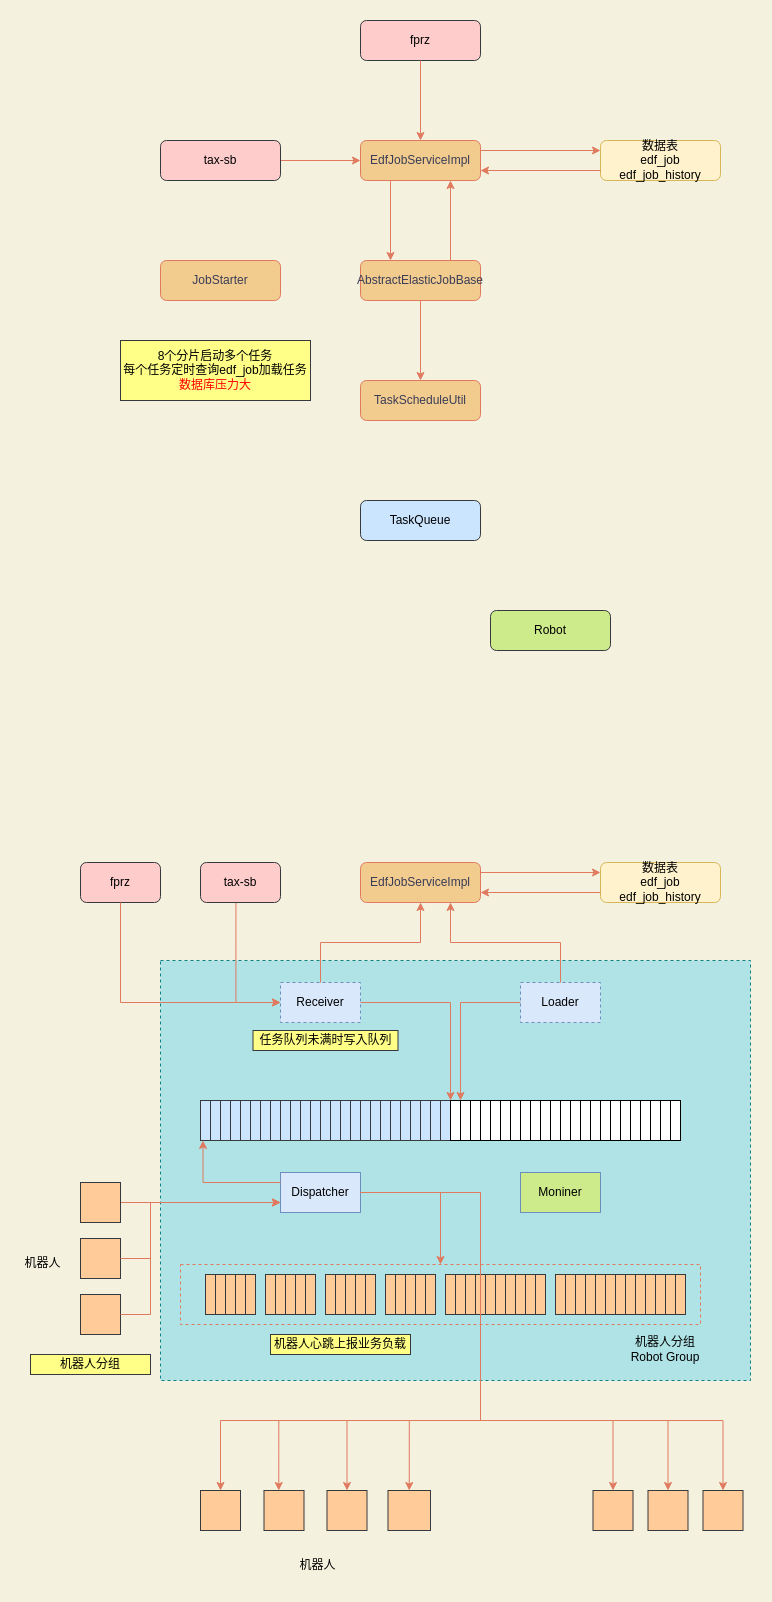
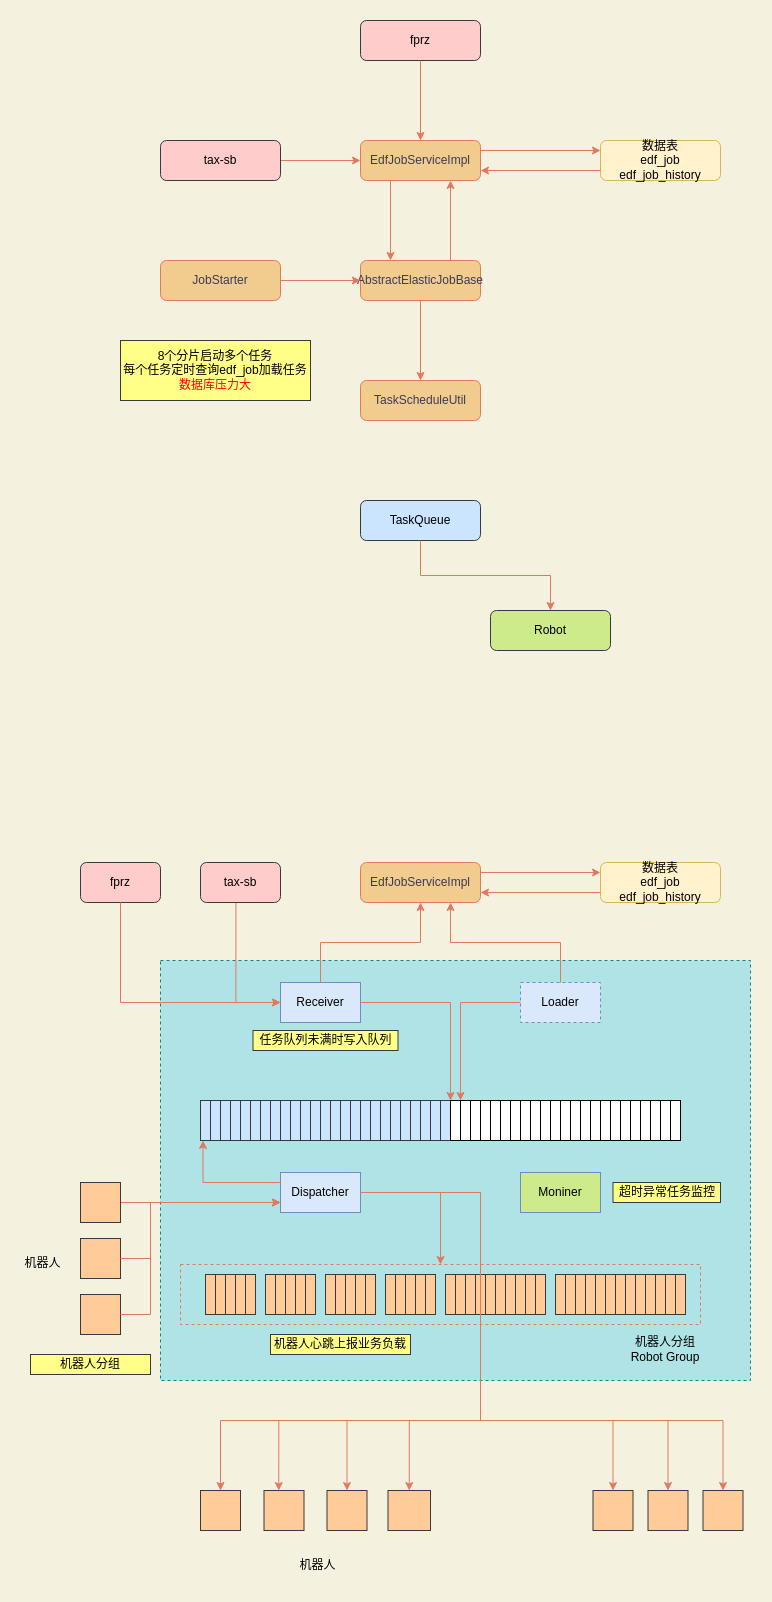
none -> (317, 281)
none -> (482, 576)
(321, 1003) -> (321, 1003)
none -> (667, 1193)
